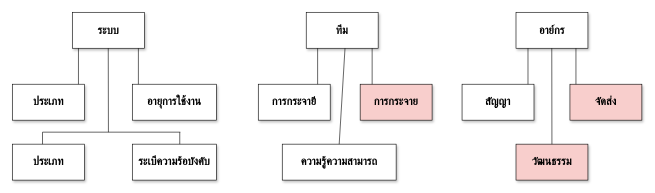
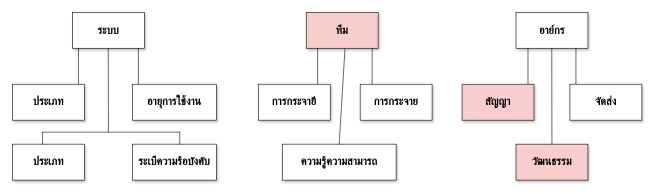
(342, 30) -> (342, 30)
(396, 102) -> (396, 102)
(498, 102) -> (498, 102)
(606, 102) -> (606, 102)
